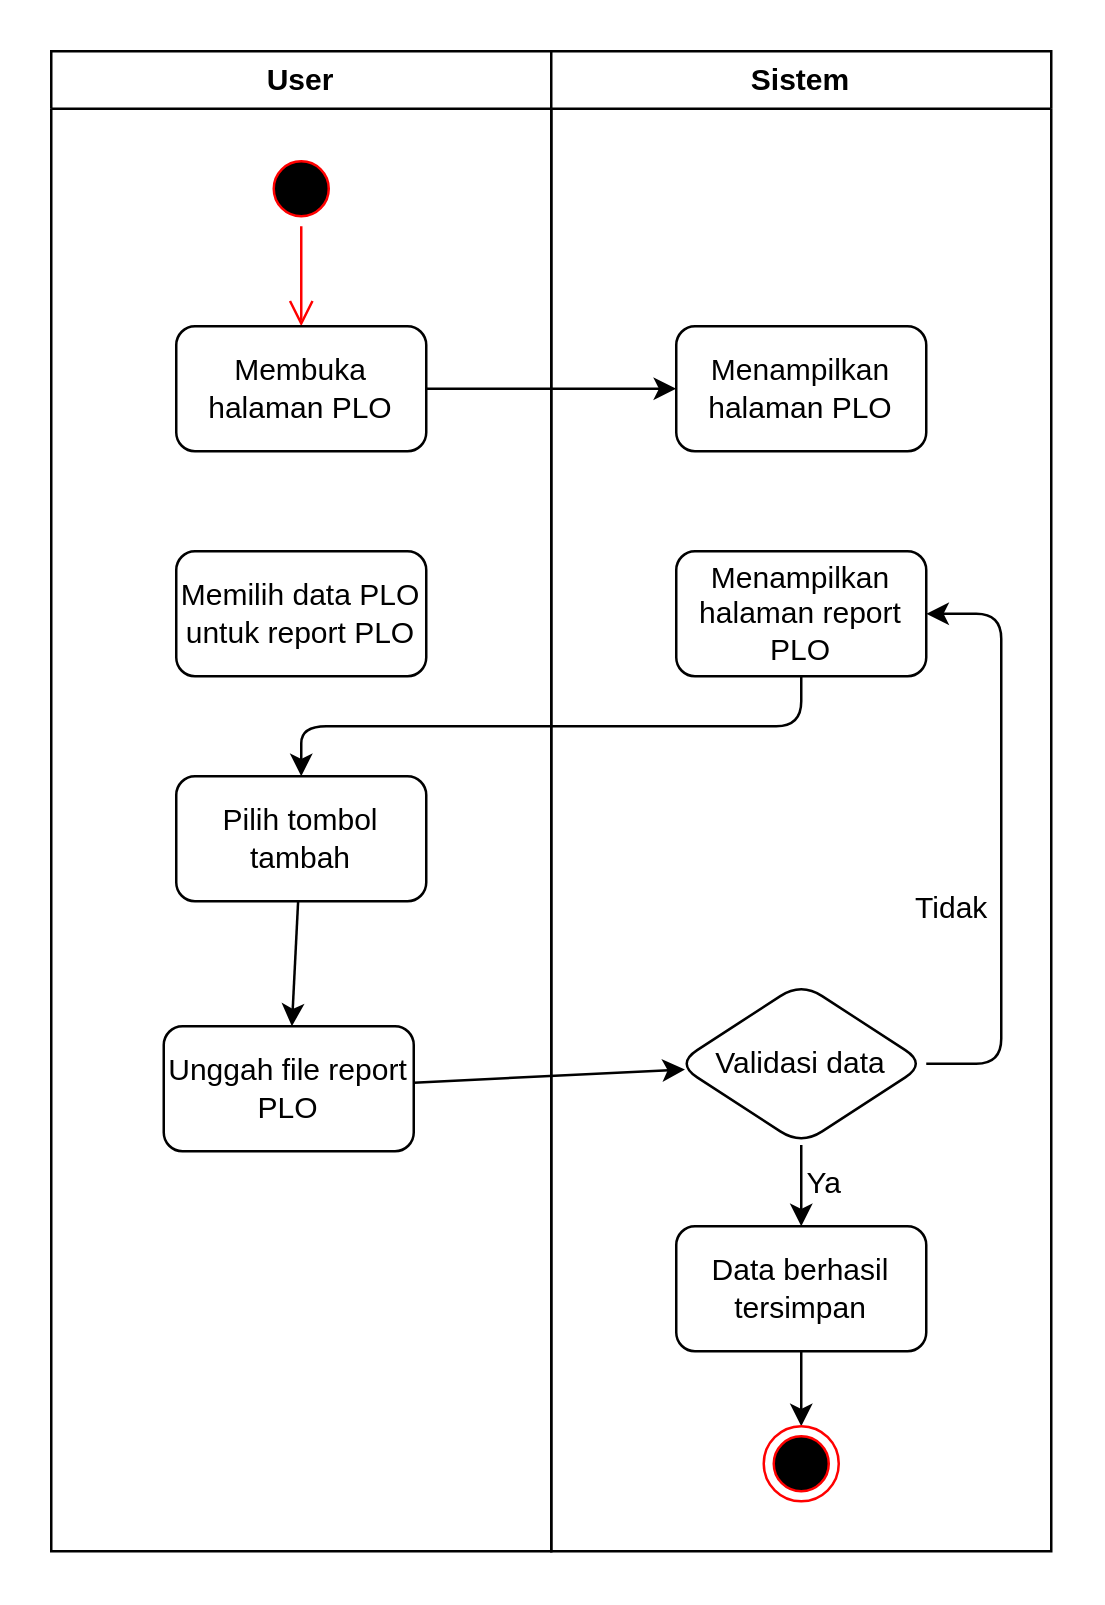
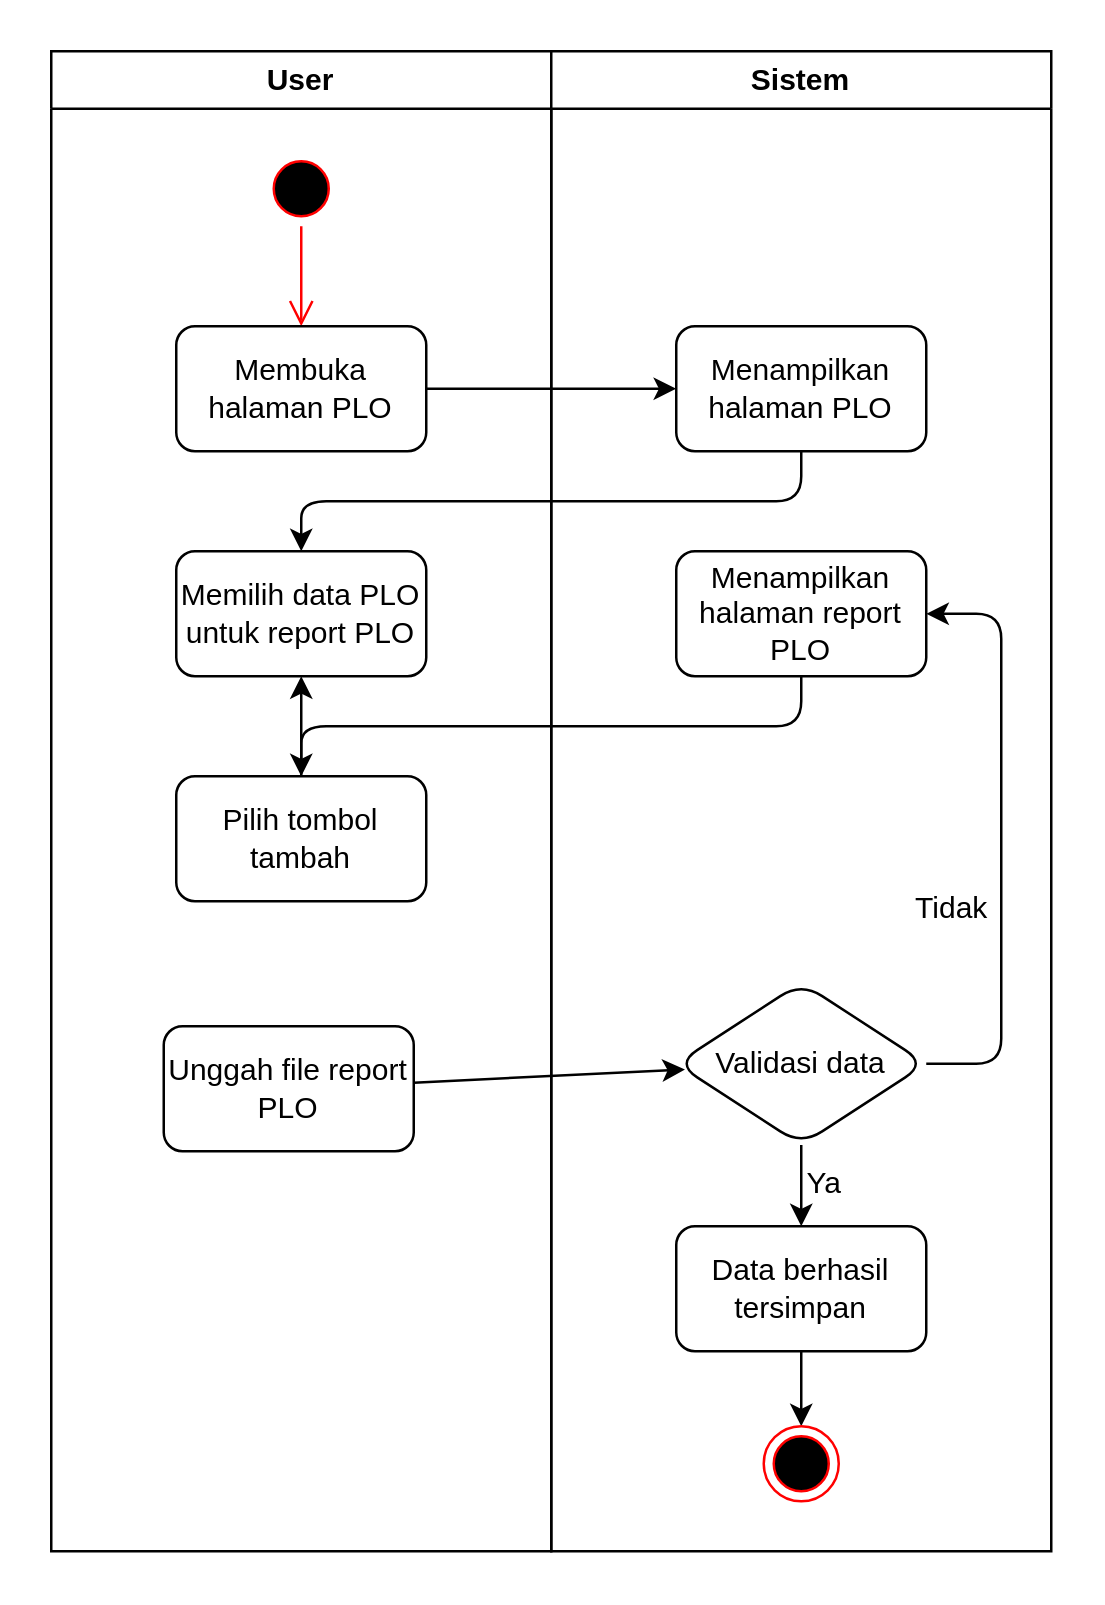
none -> (696, 501)
(295, 955) -> (301, 713)
